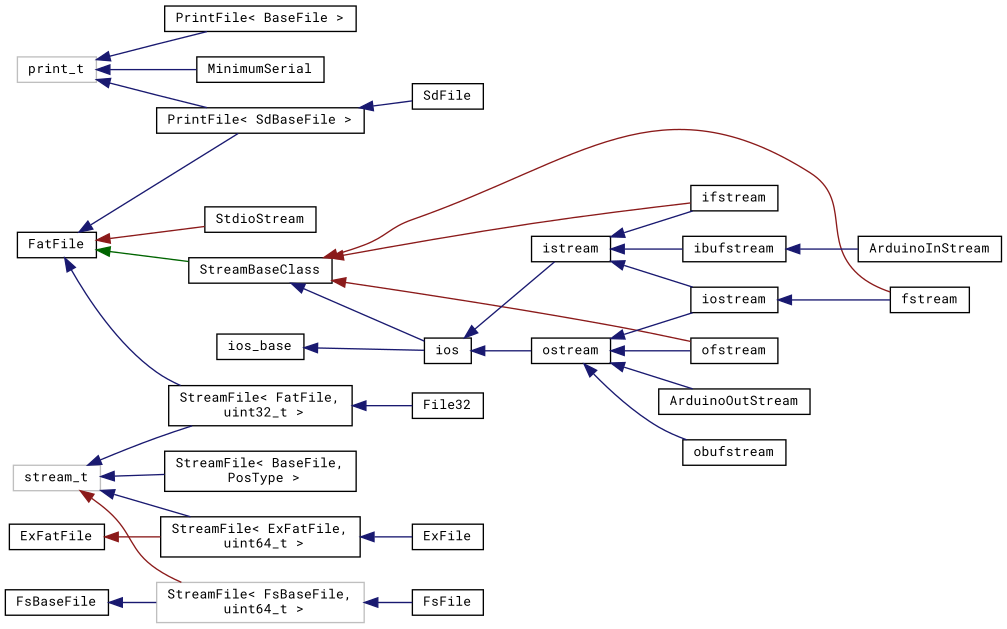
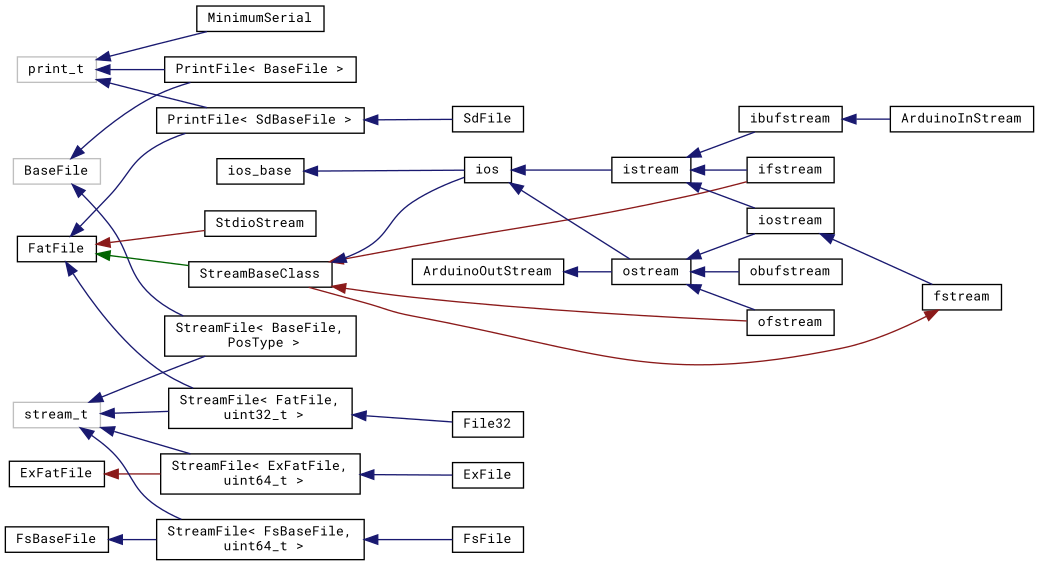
(643, 134) -> (617, 358)
none -> (57, 171)
(658, 378) -> (595, 272)
(135, 547) -> (135, 484)
(260, 603) -> (260, 540)
